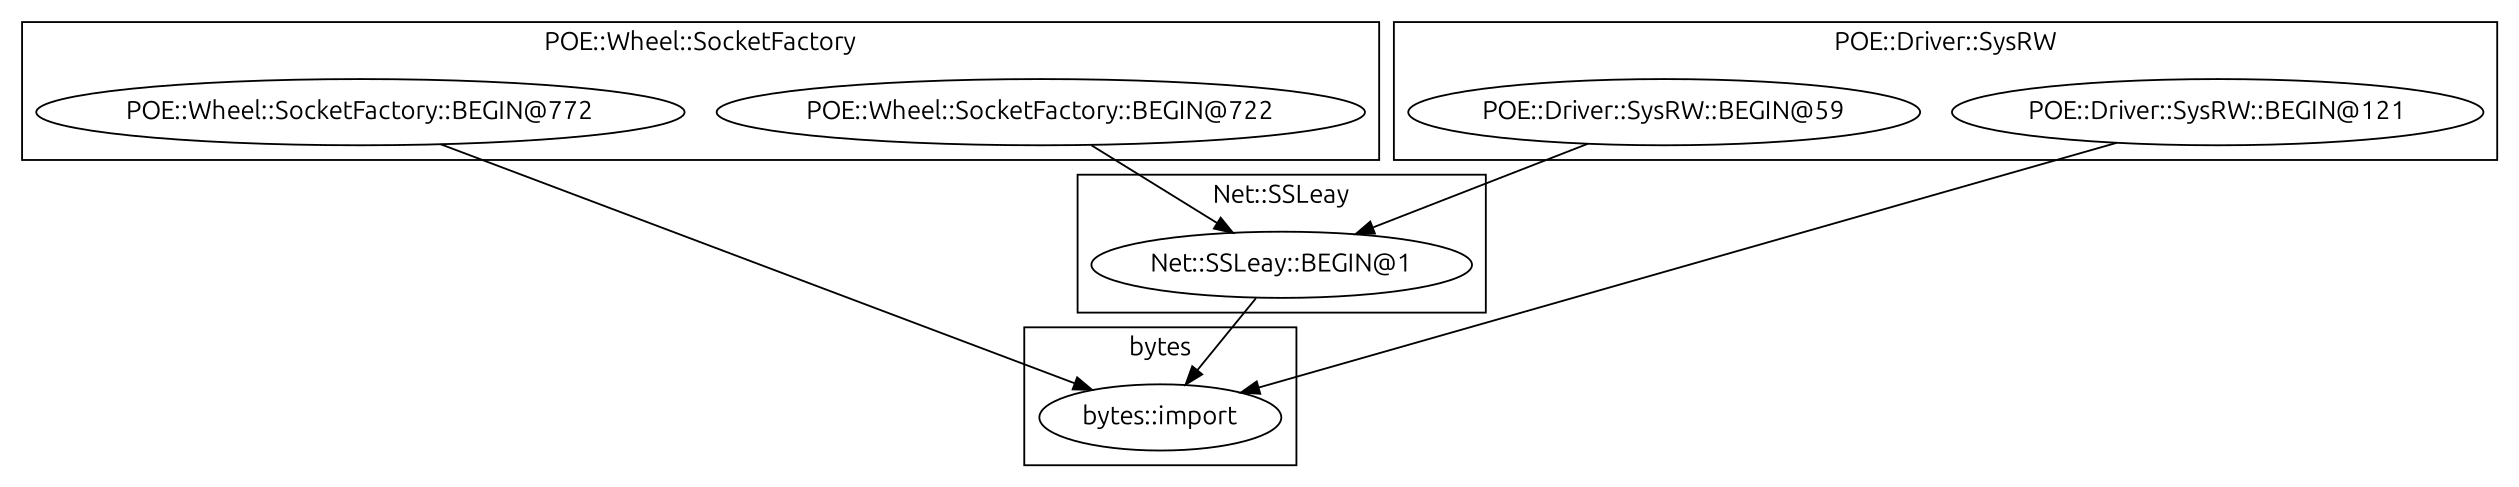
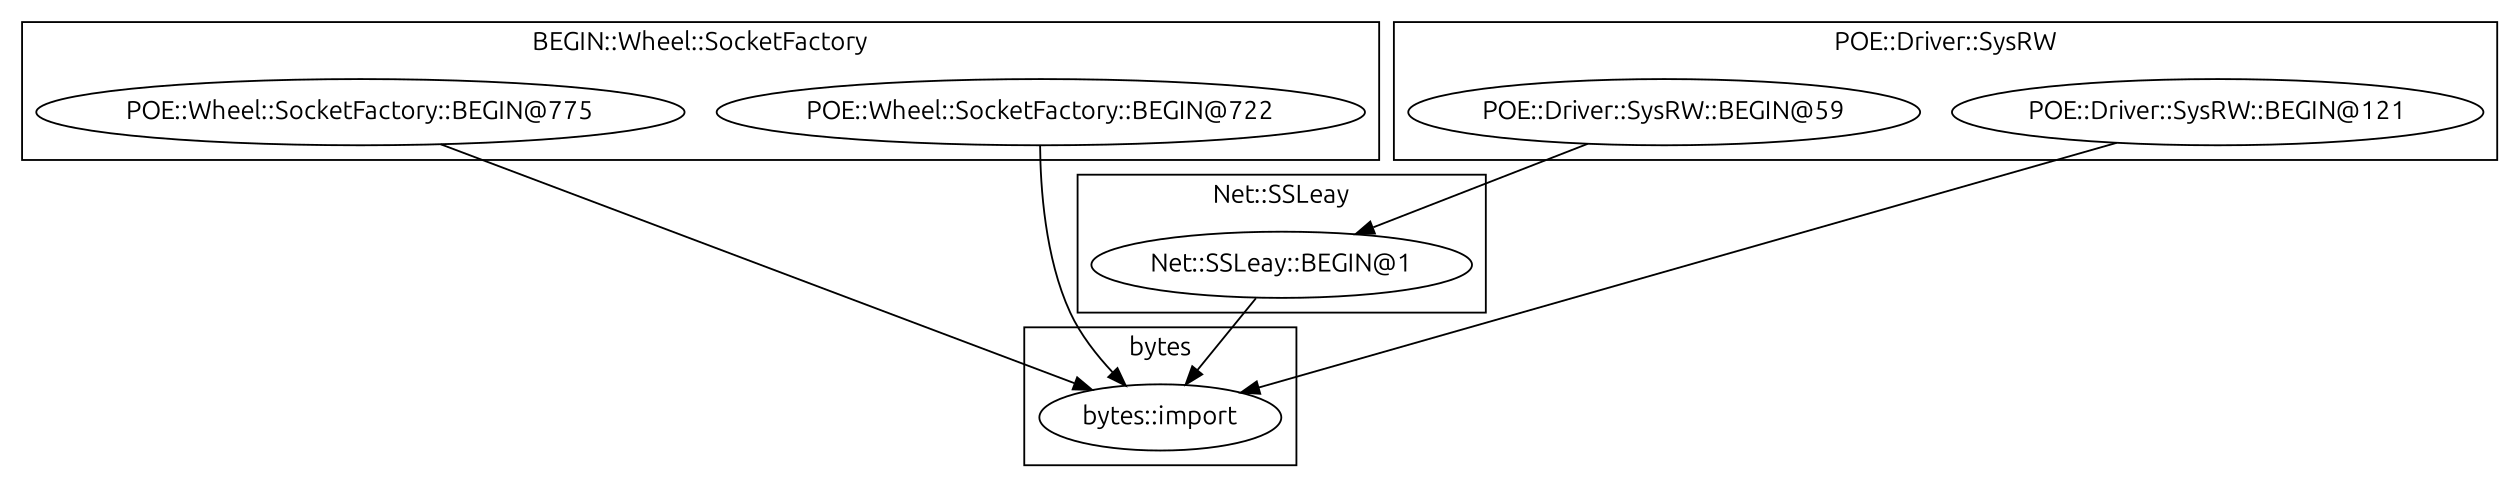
(701, 43) -> (701, 43)
(360, 112) -> (360, 112)
(1157, 186) -> (1054, 267)
